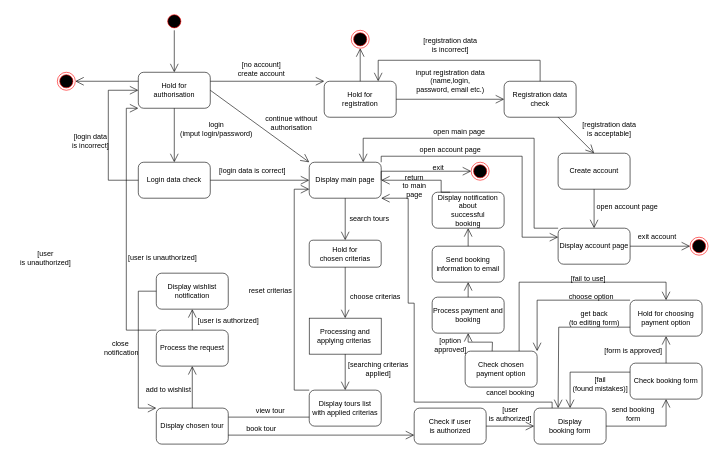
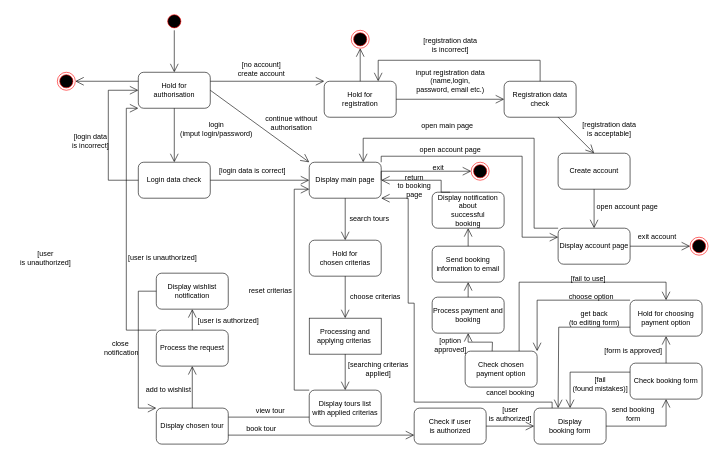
(459, 132) -> (447, 126)
(415, 186) -> (415, 186)
(345, 254) -> (345, 258)
